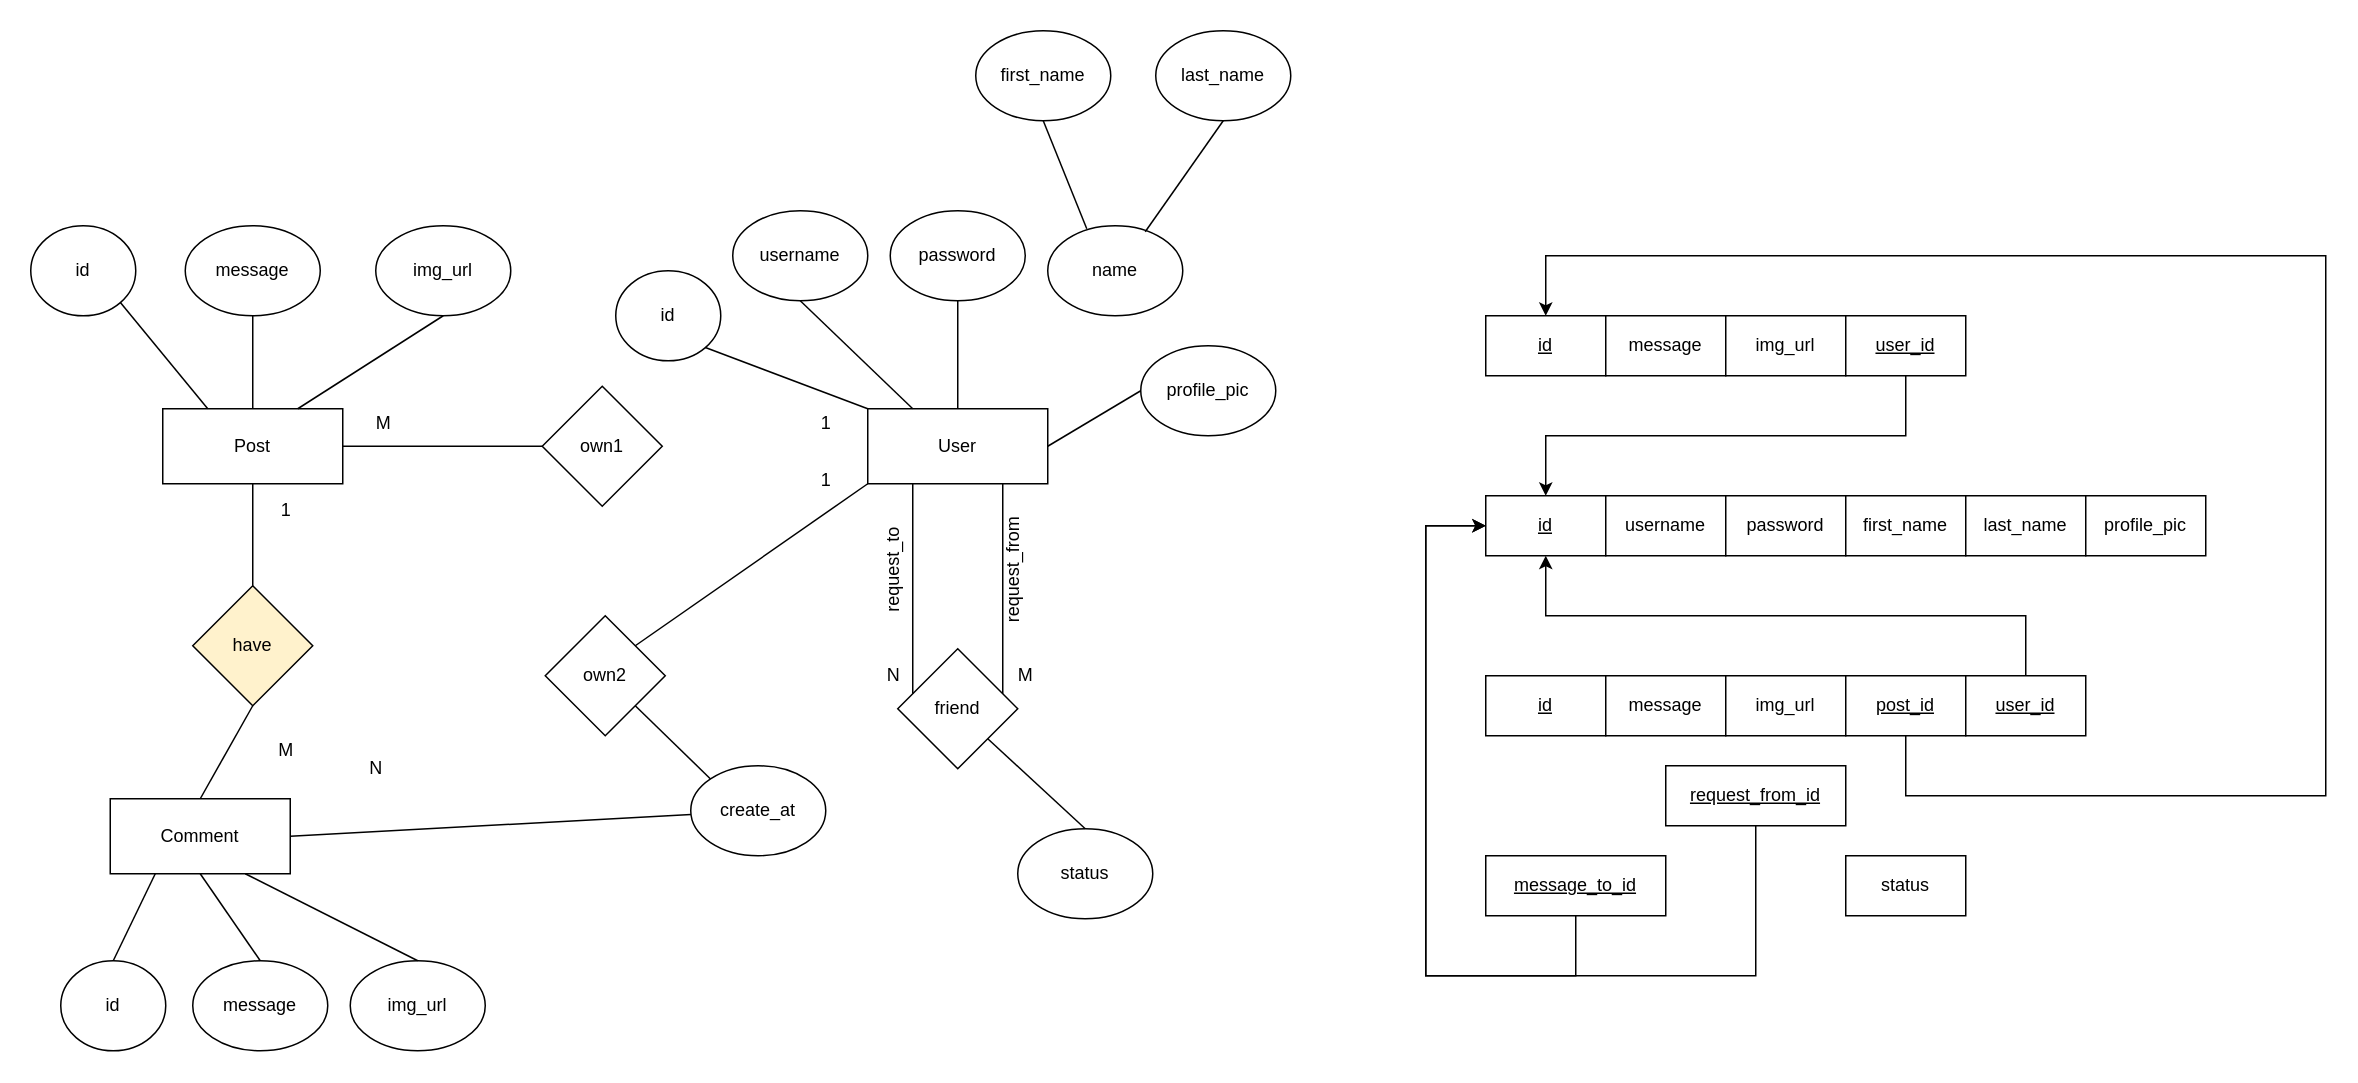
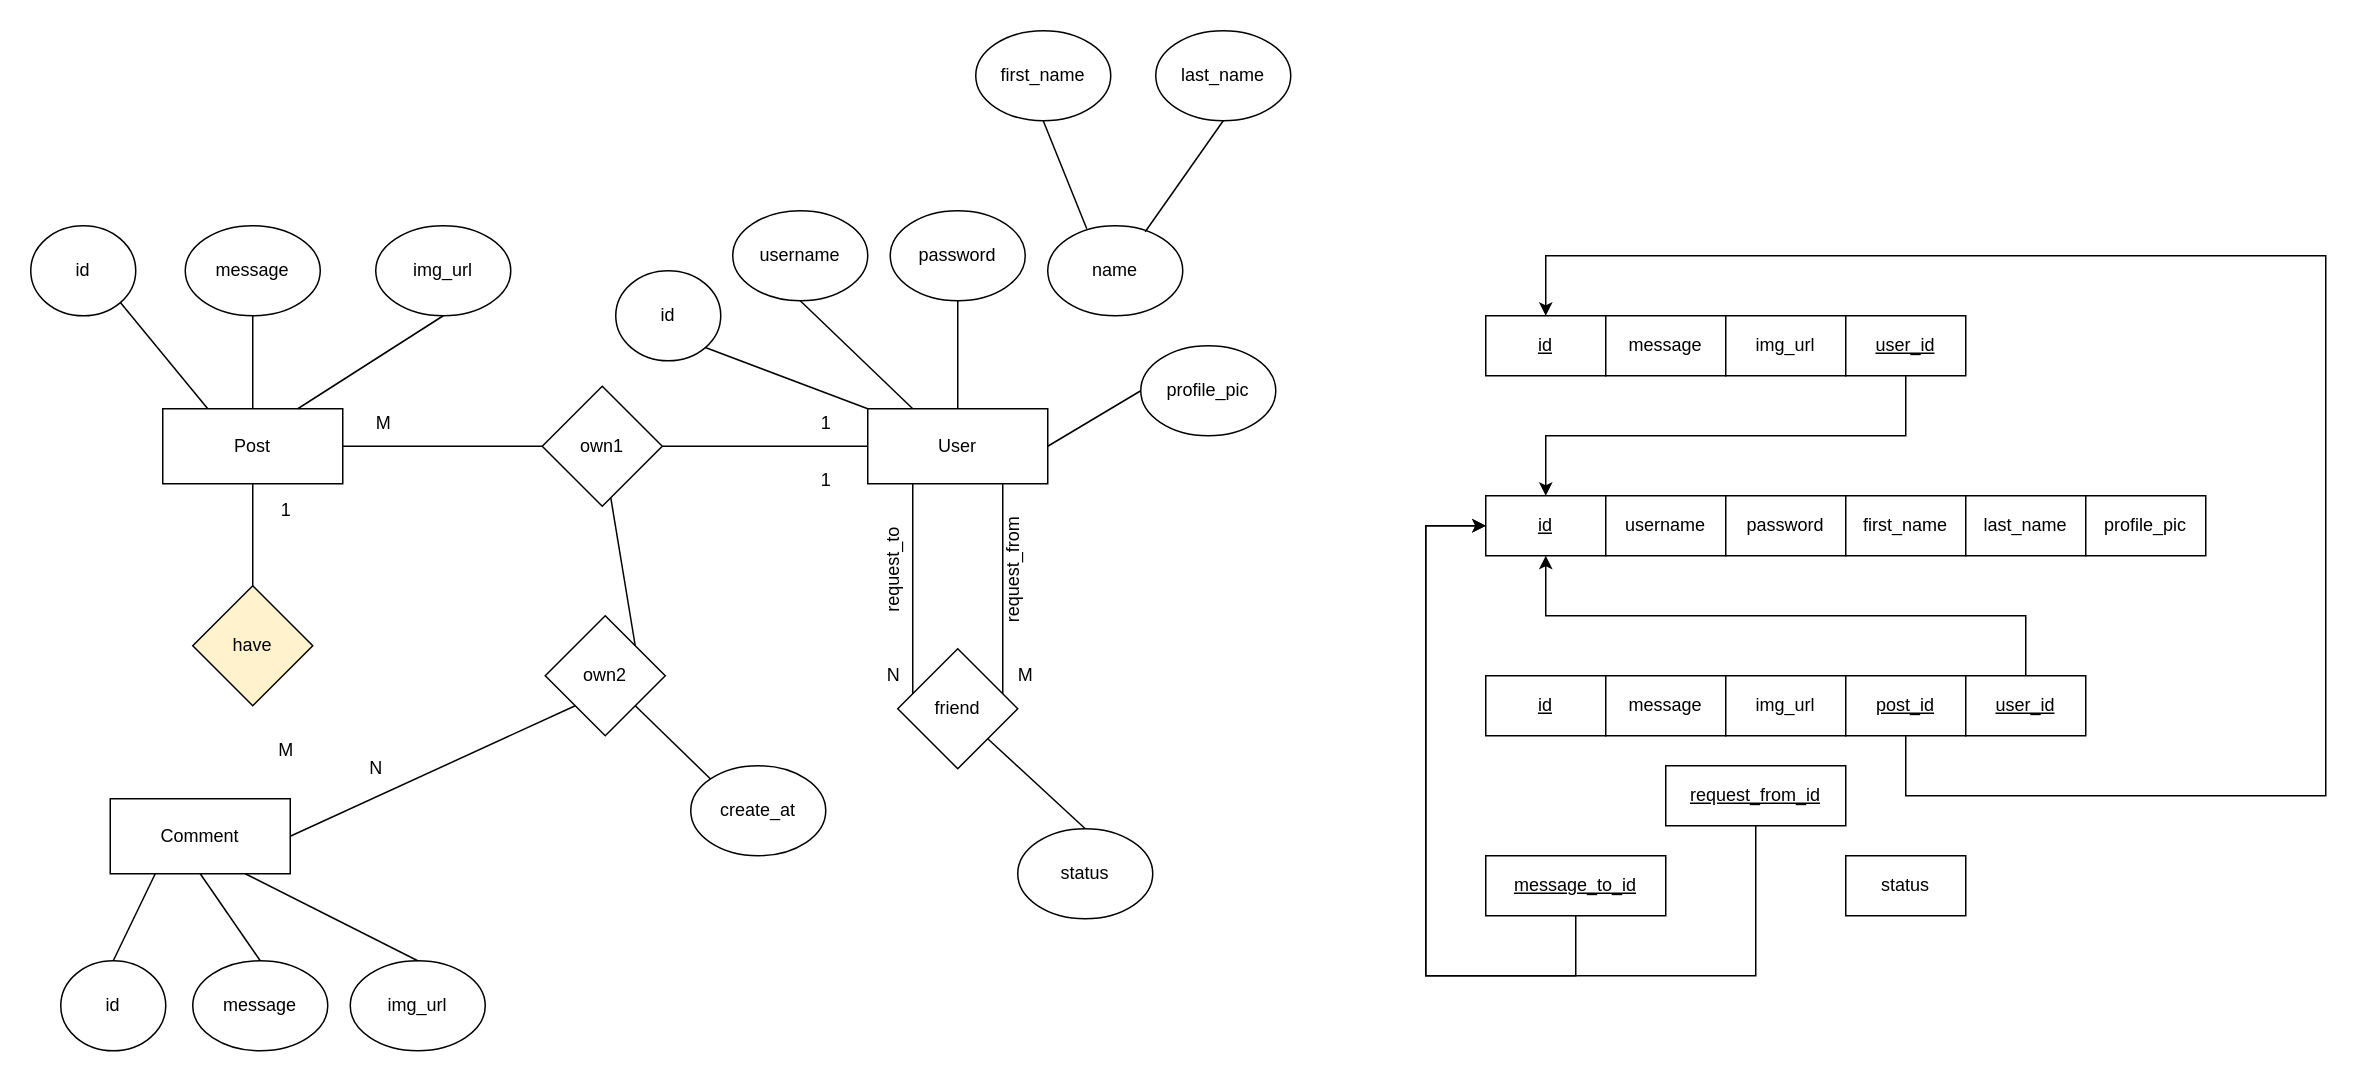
none -> (764, 446)
(751, 565) -> (623, 572)
(227, 752) -> none
(490, 825) -> (432, 771)
